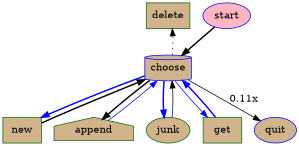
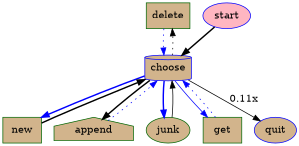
none -> (163, 38)
(202, 101) -> (202, 101)
(130, 104) -> (130, 104)
